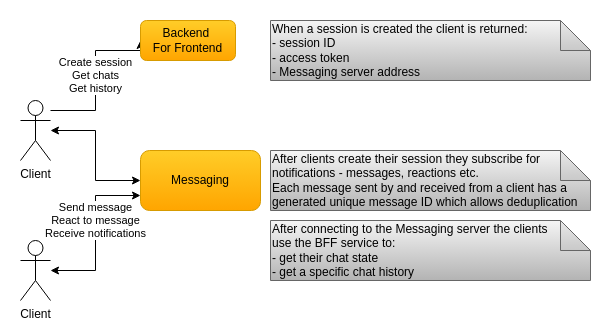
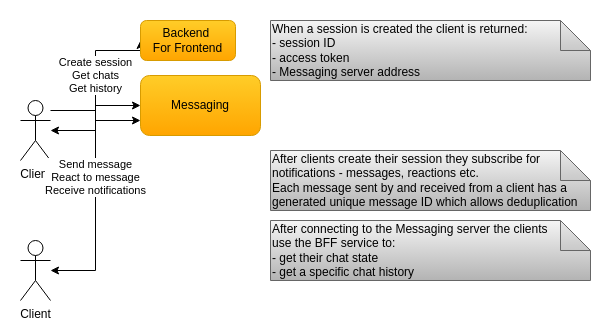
(201, 181) -> (201, 106)
